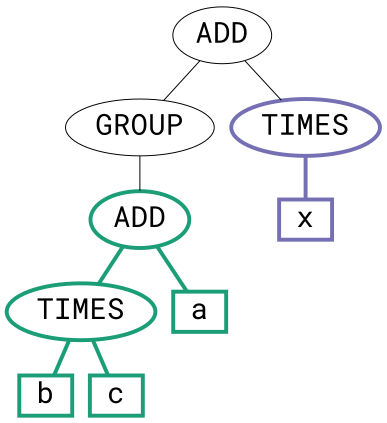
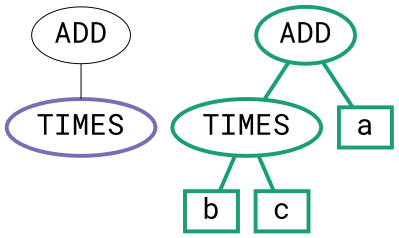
(140, 127) -> none
(306, 220) -> none
